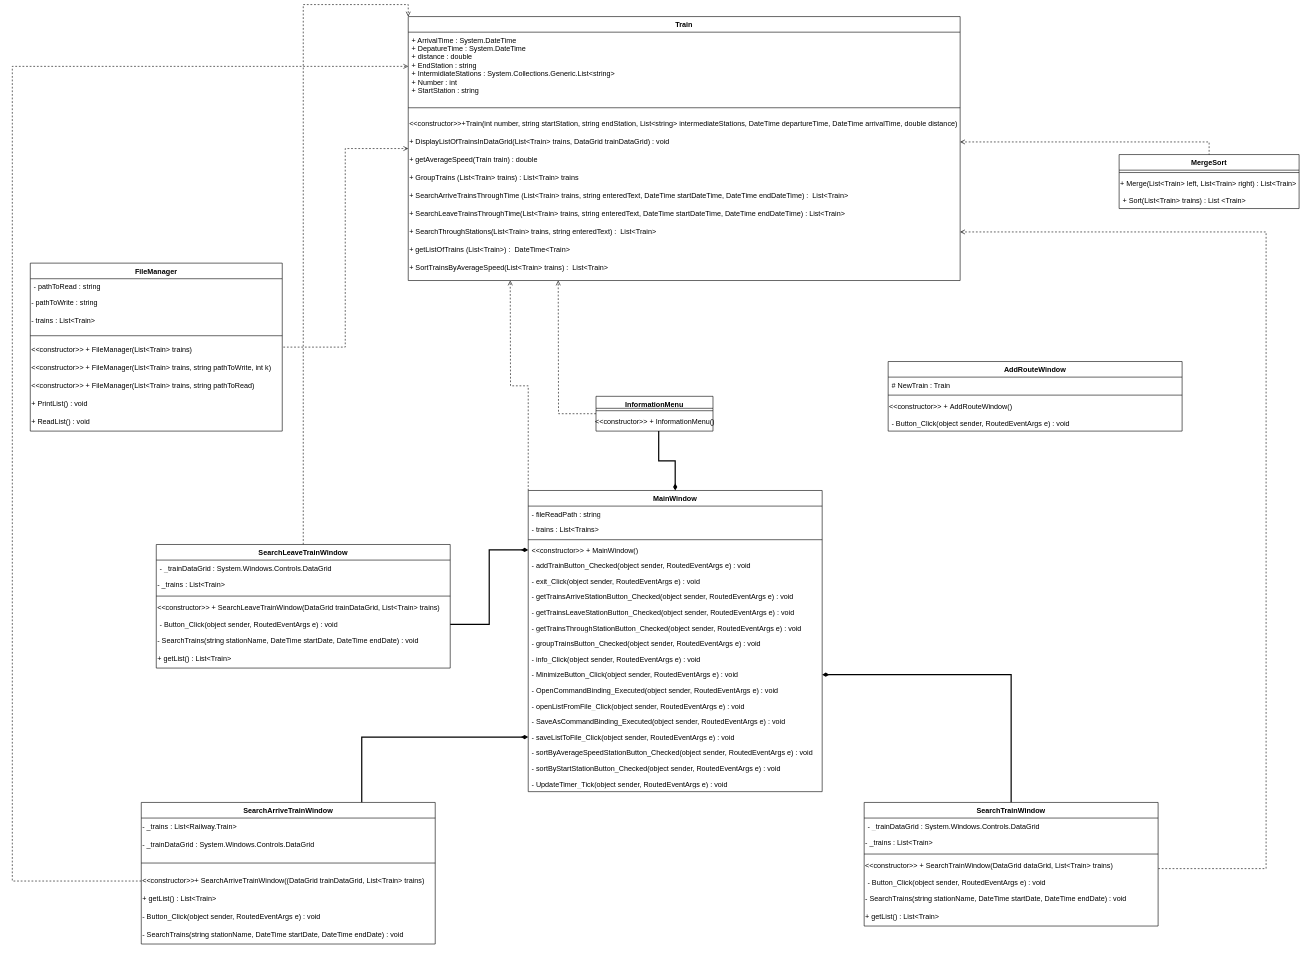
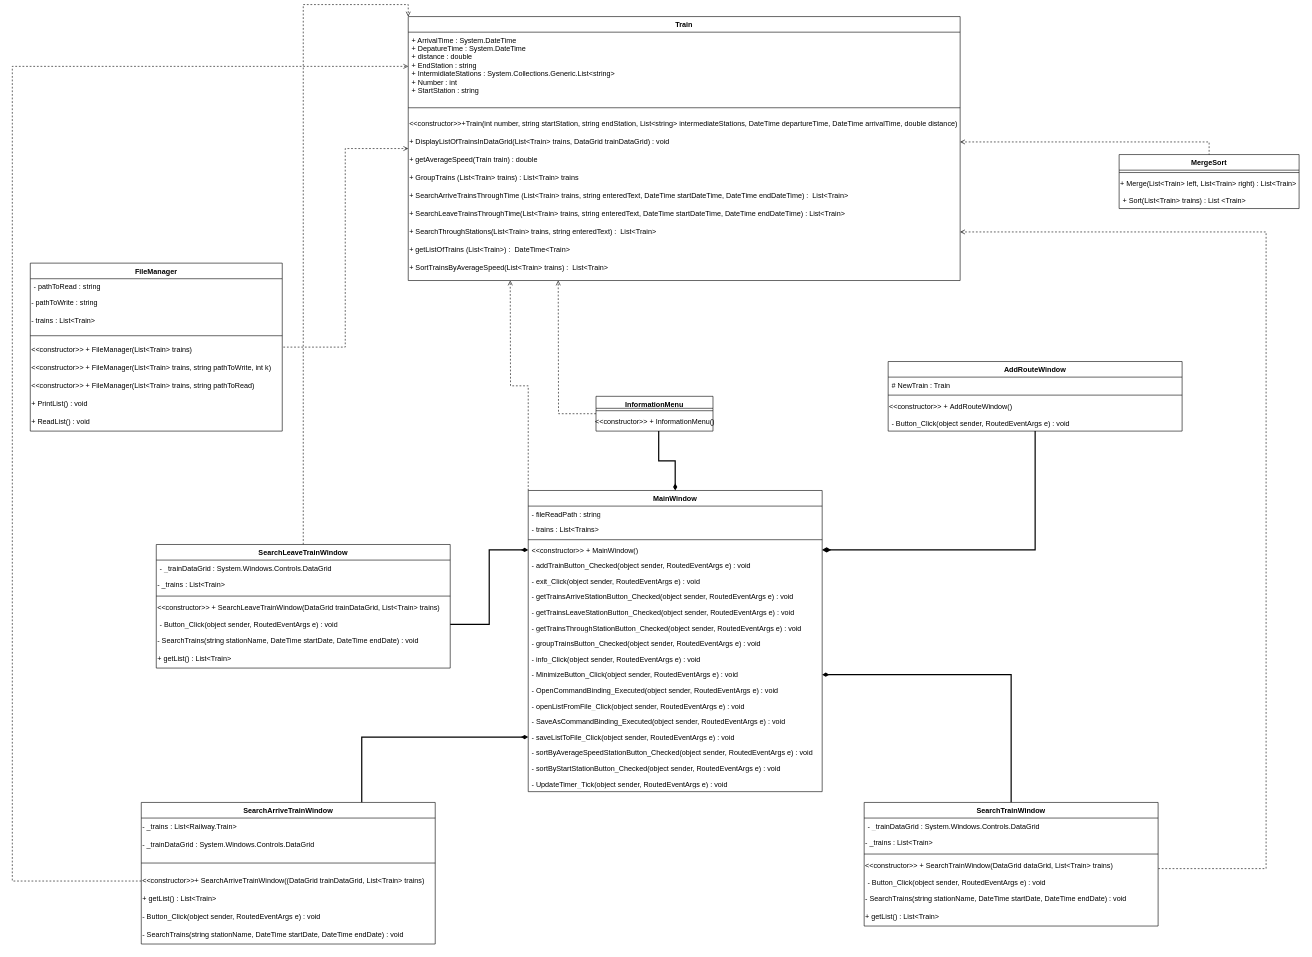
none -> (991, 550)
